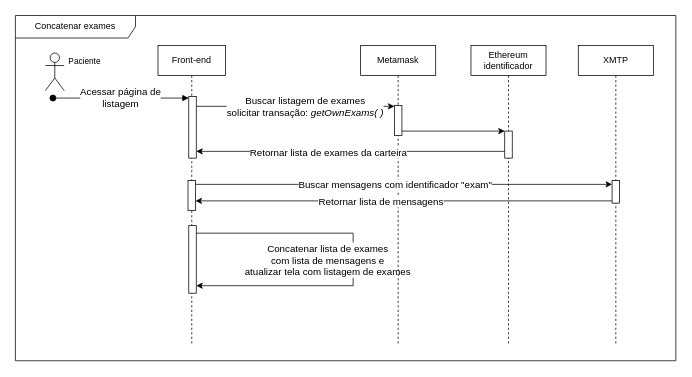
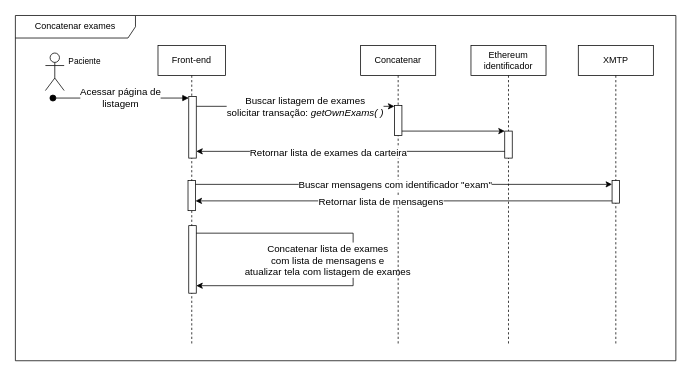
(398, 60) -> (398, 60)
